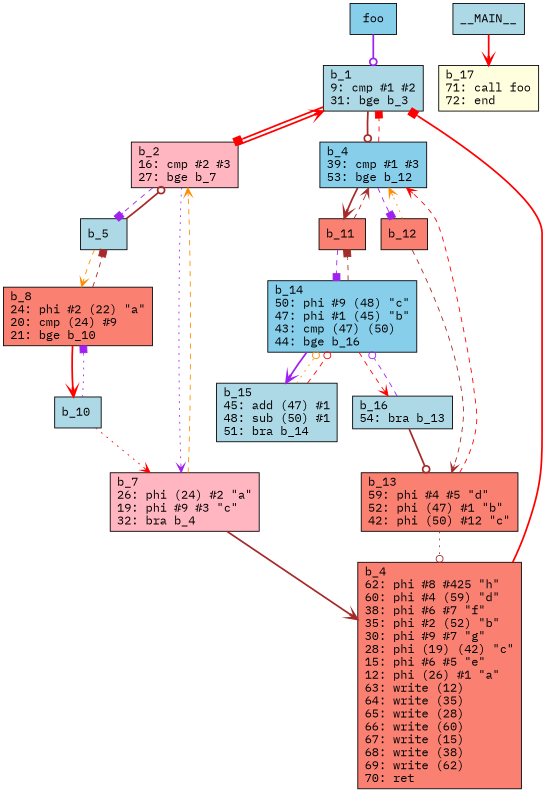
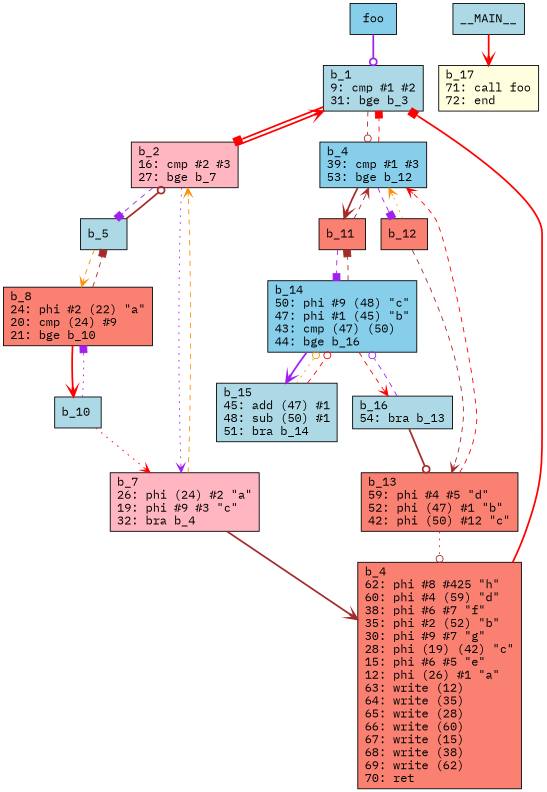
(368, 123) -> (368, 123)
